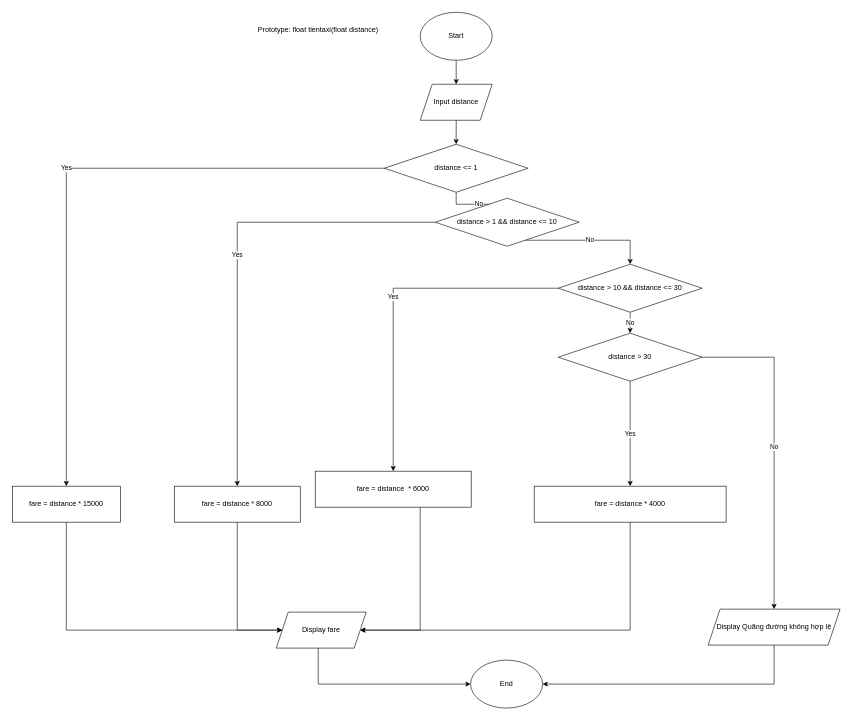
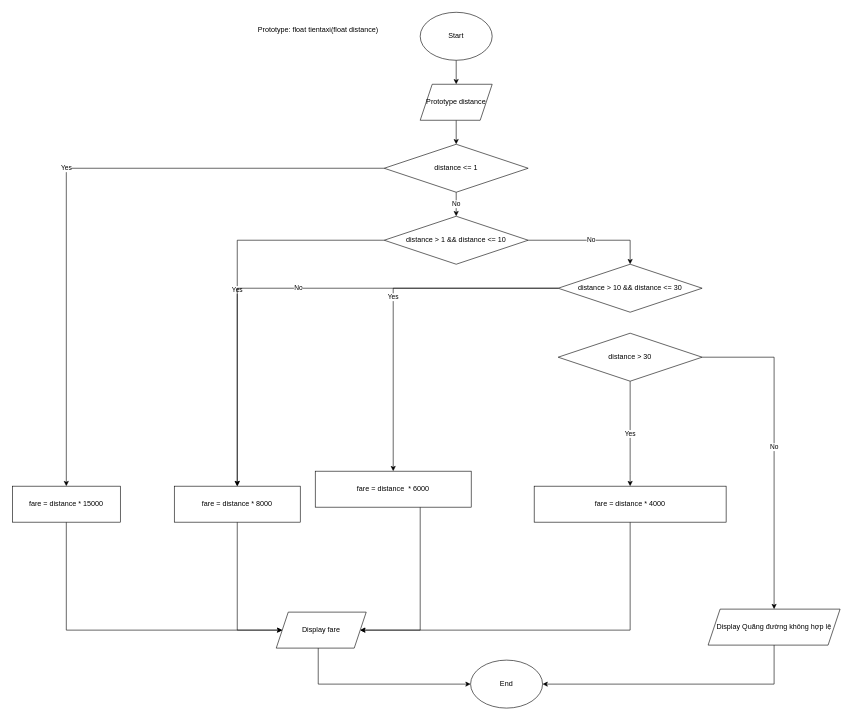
(456, 102) -> (456, 102)
(507, 222) -> (456, 240)
(630, 321) -> (315, 288)
